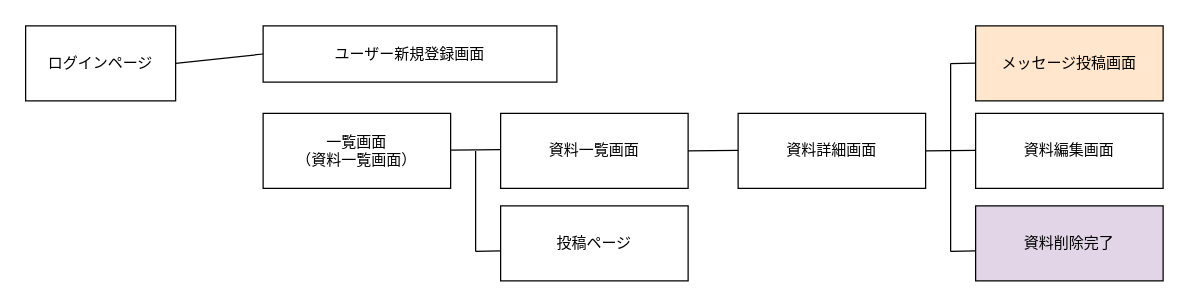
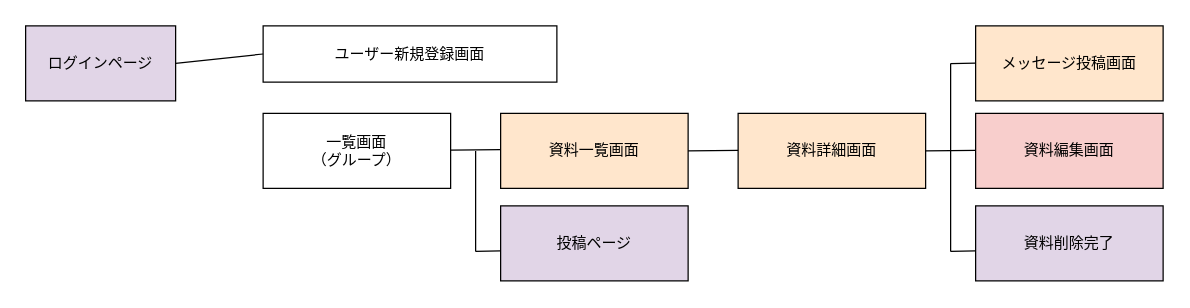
(101, 63) -> (101, 63)
(357, 151) -> (357, 151)
(594, 151) -> (594, 151)
(832, 151) -> (832, 151)
(1069, 151) -> (1069, 151)
(594, 243) -> (594, 243)
